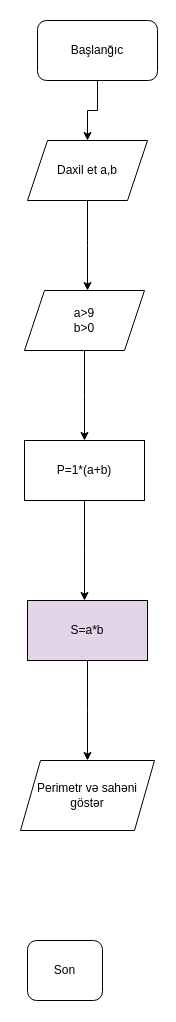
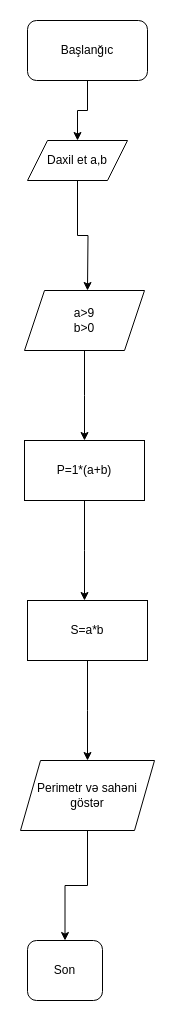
(98, 51) -> (88, 51)
(88, 171) -> (78, 161)
(88, 631) -> (88, 631)
none -> (80, 886)
